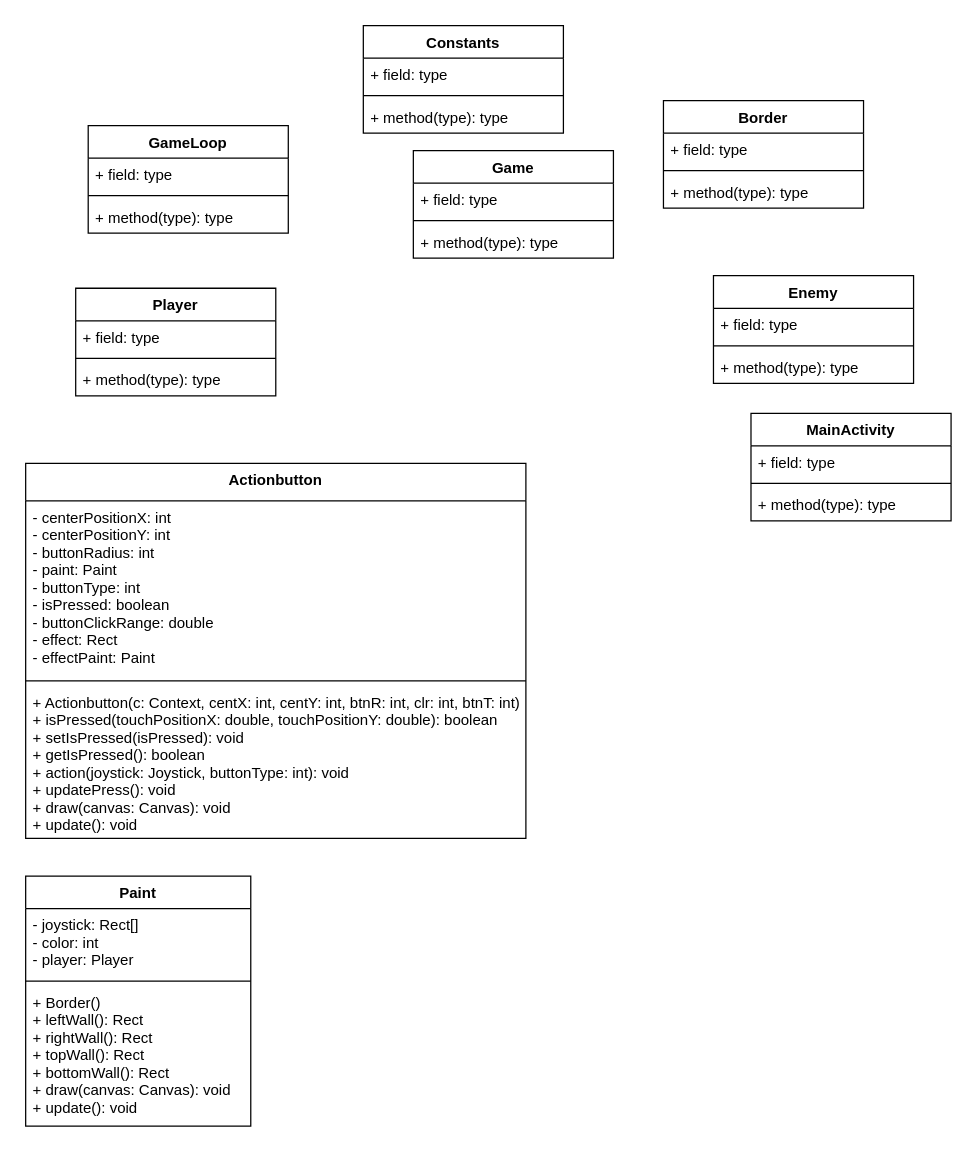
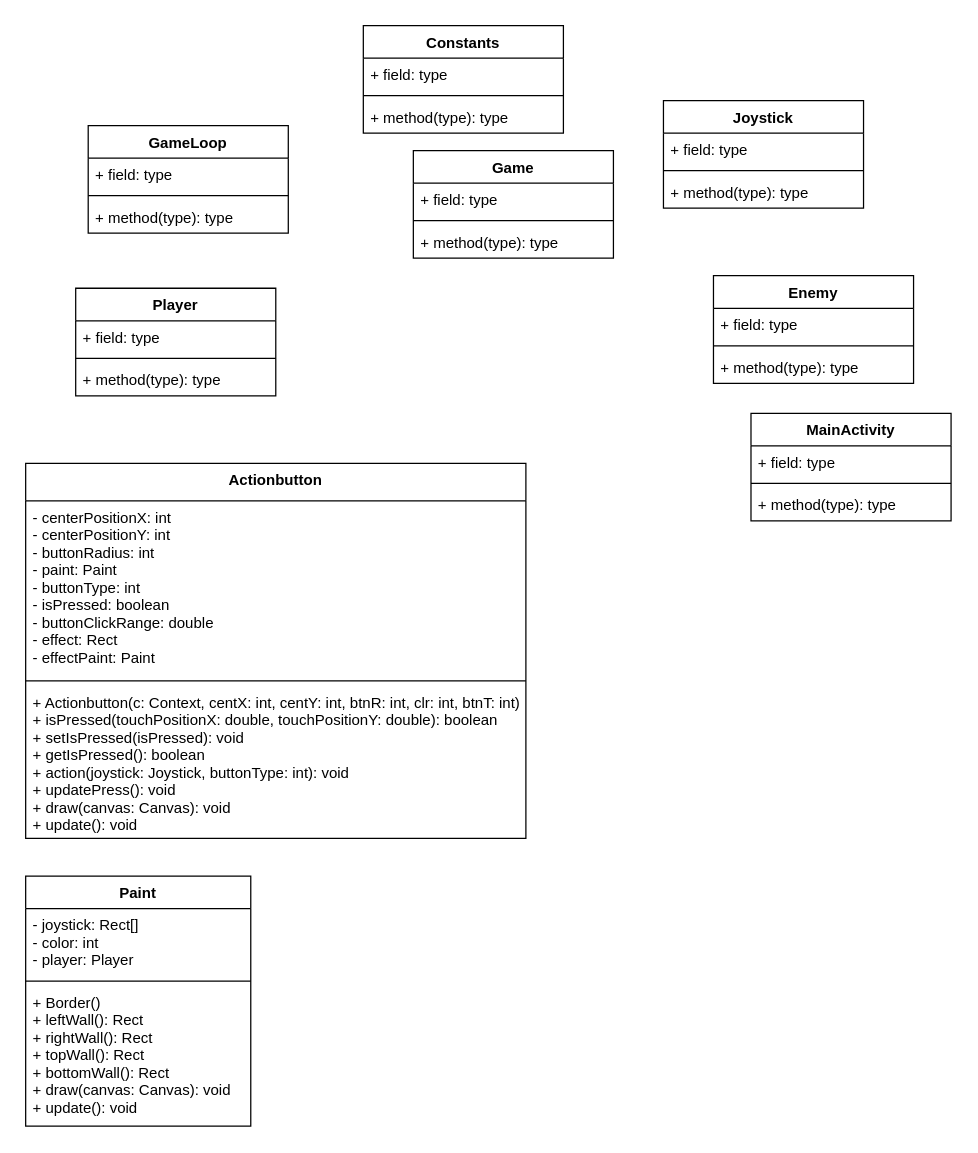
(763, 118) -> (763, 118)
